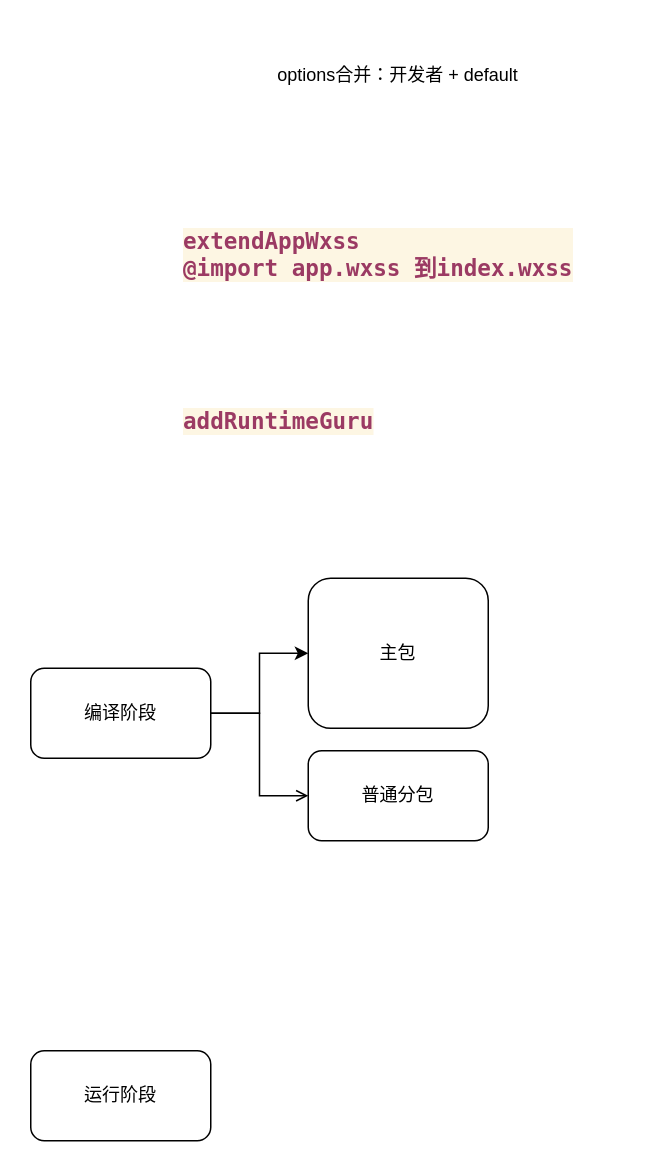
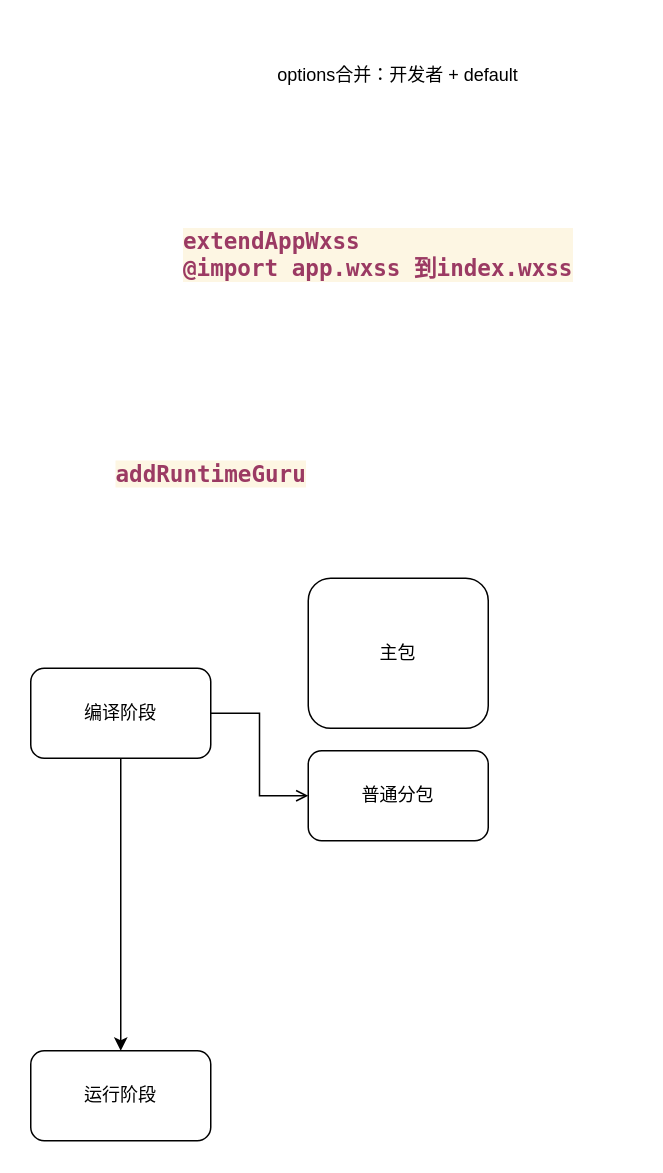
(301, 428) -> (233, 481)
(260, 663) -> (121, 900)
